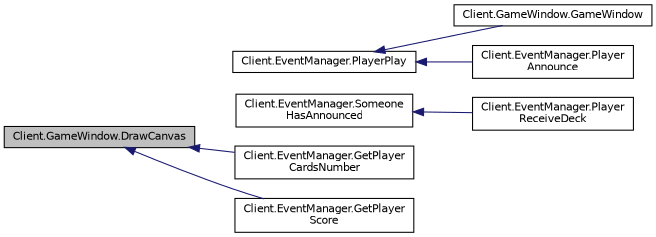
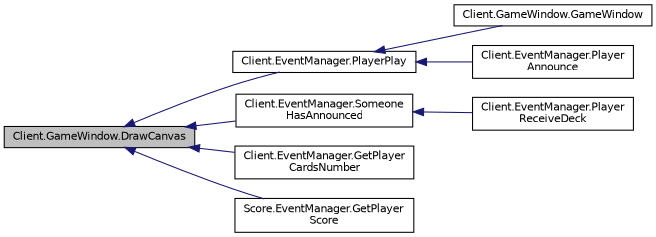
none -> (206, 94)
none -> (216, 123)
(324, 215) -> (324, 215)
